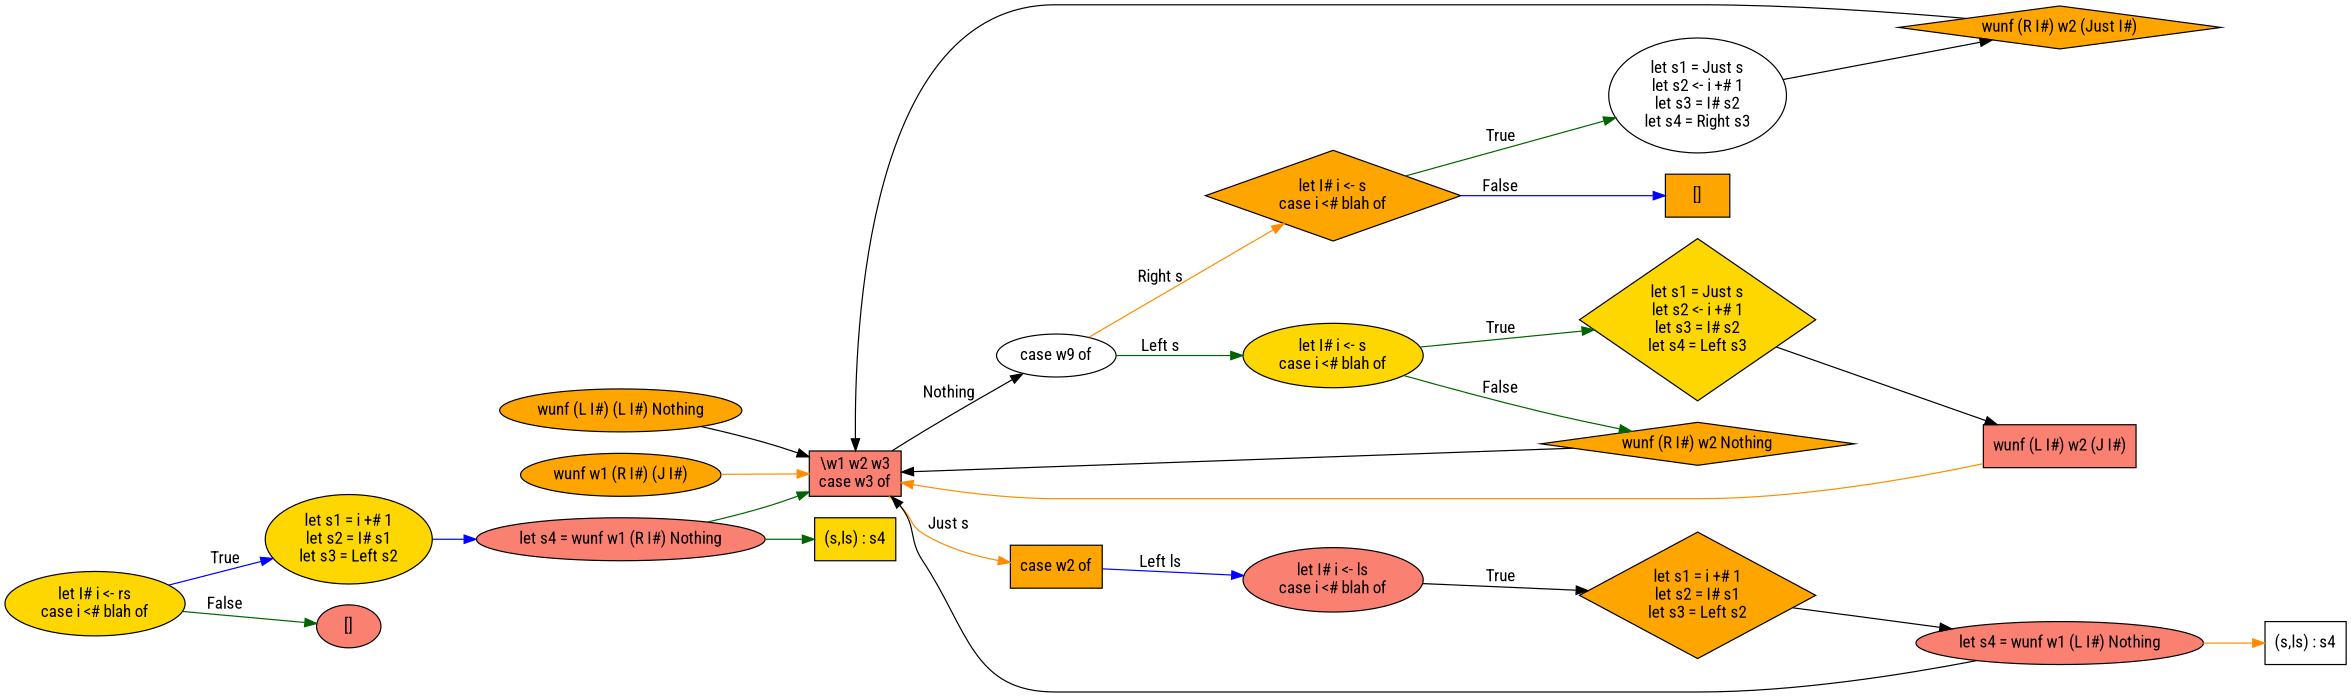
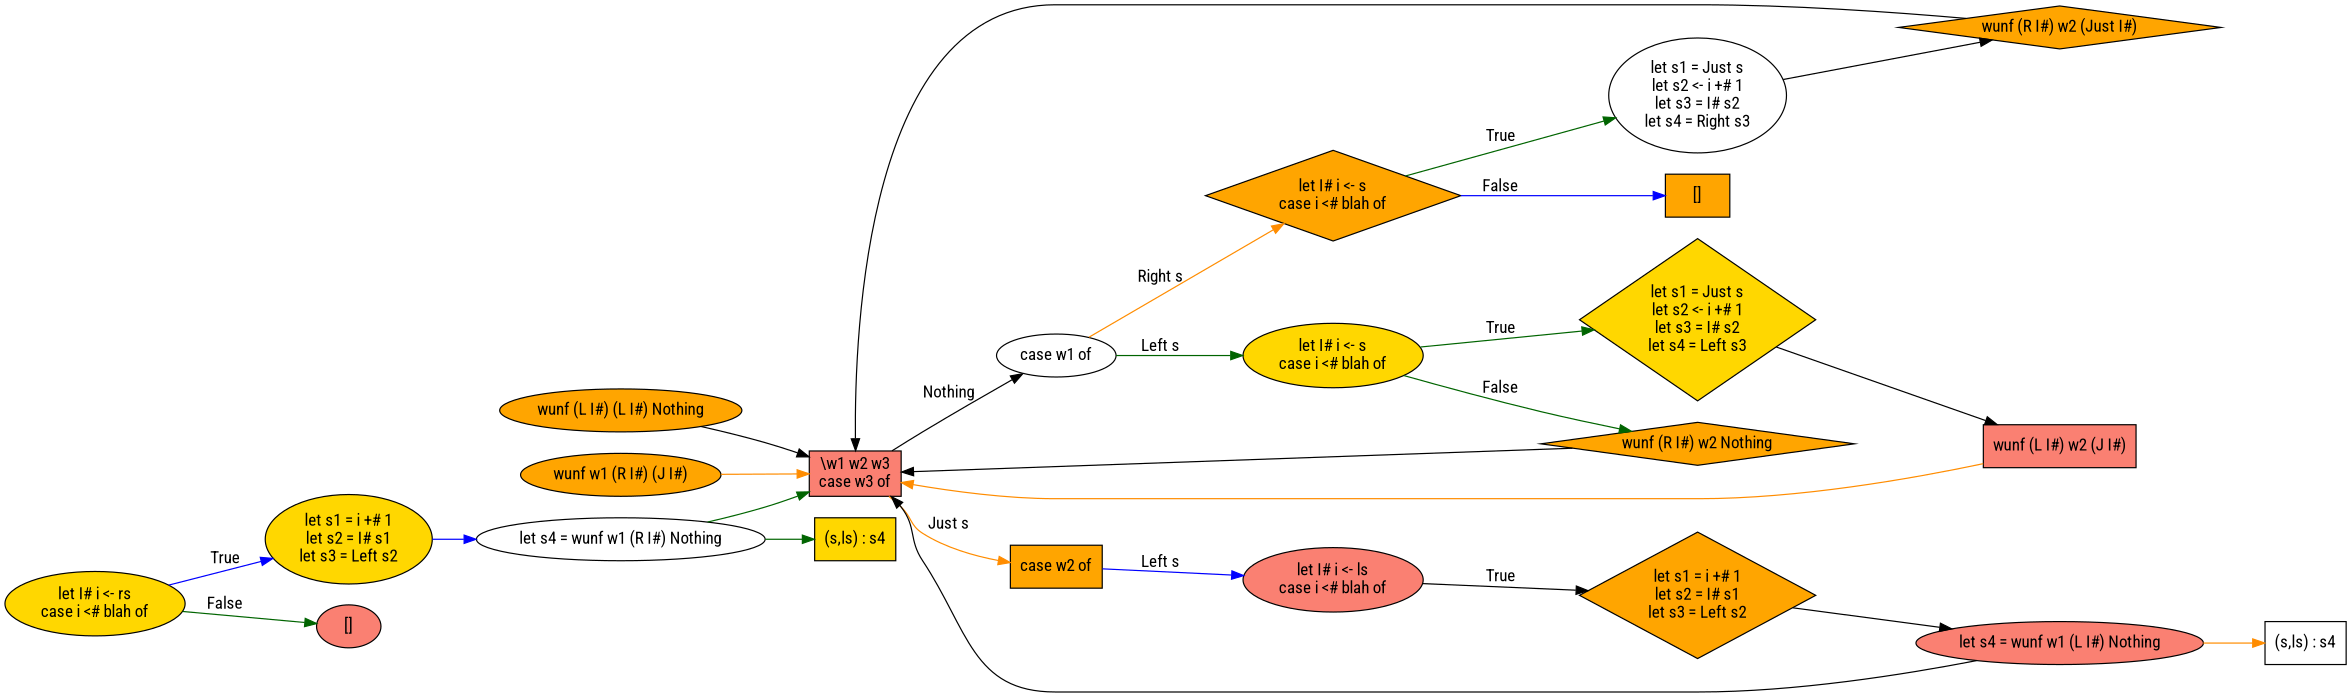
(1056, 356) -> (1056, 356)
(621, 539) -> (621, 539)
(1161, 563) -> (1161, 563)
